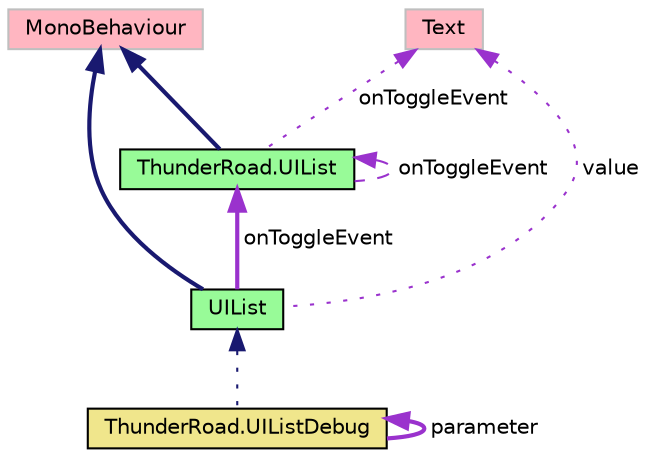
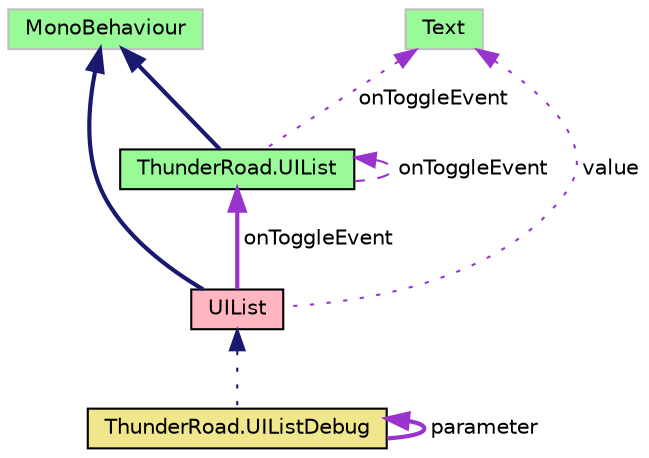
(106, 29) -> (106, 29)
(444, 29) -> (444, 29)
(237, 309) -> (237, 309)
